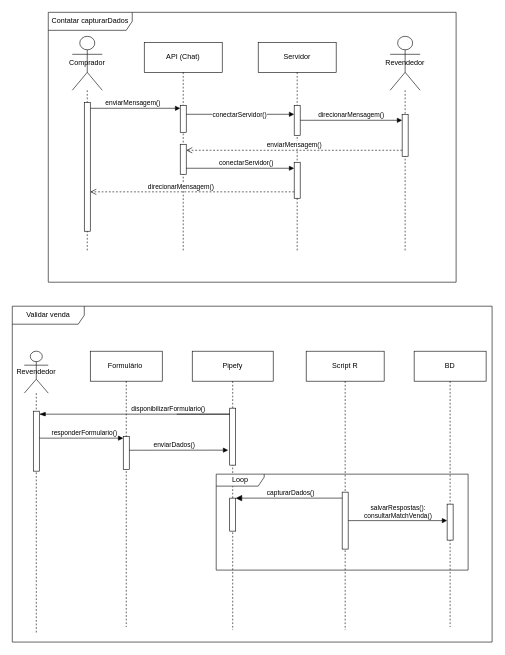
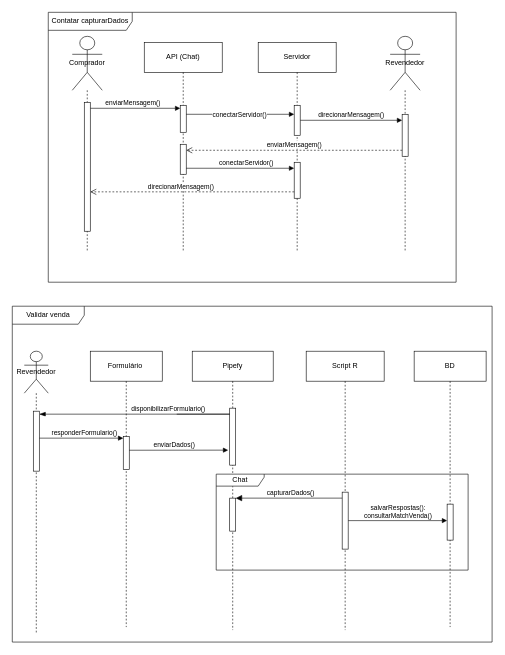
(240, 480) -> (240, 480)
